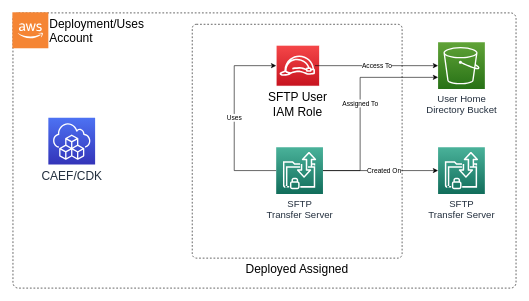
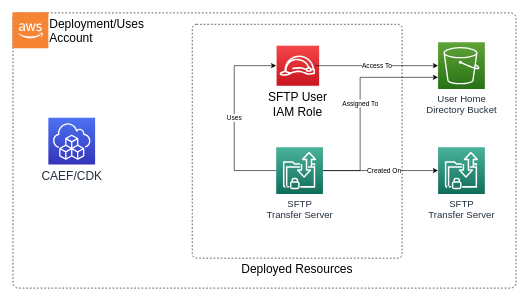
(297, 270) -> (297, 270)
